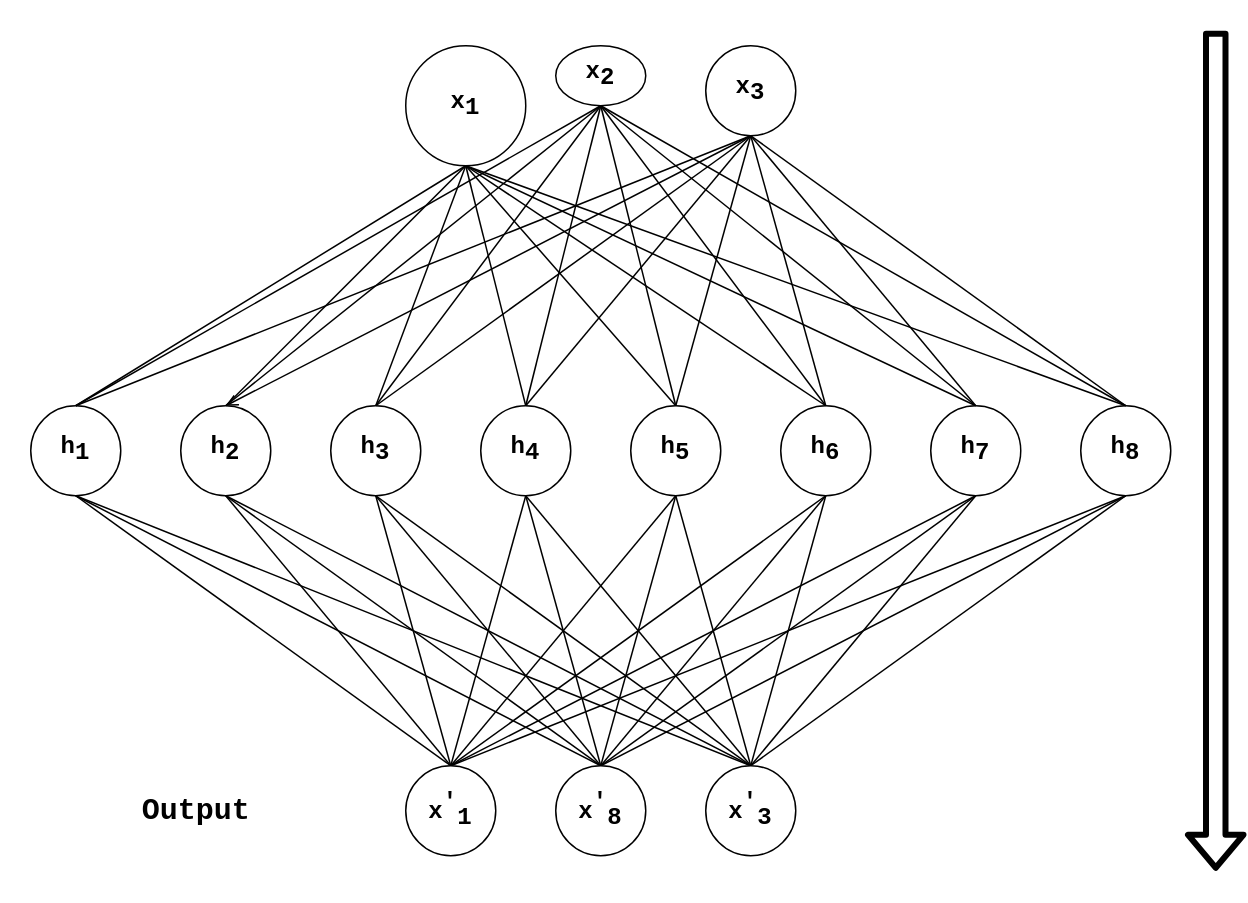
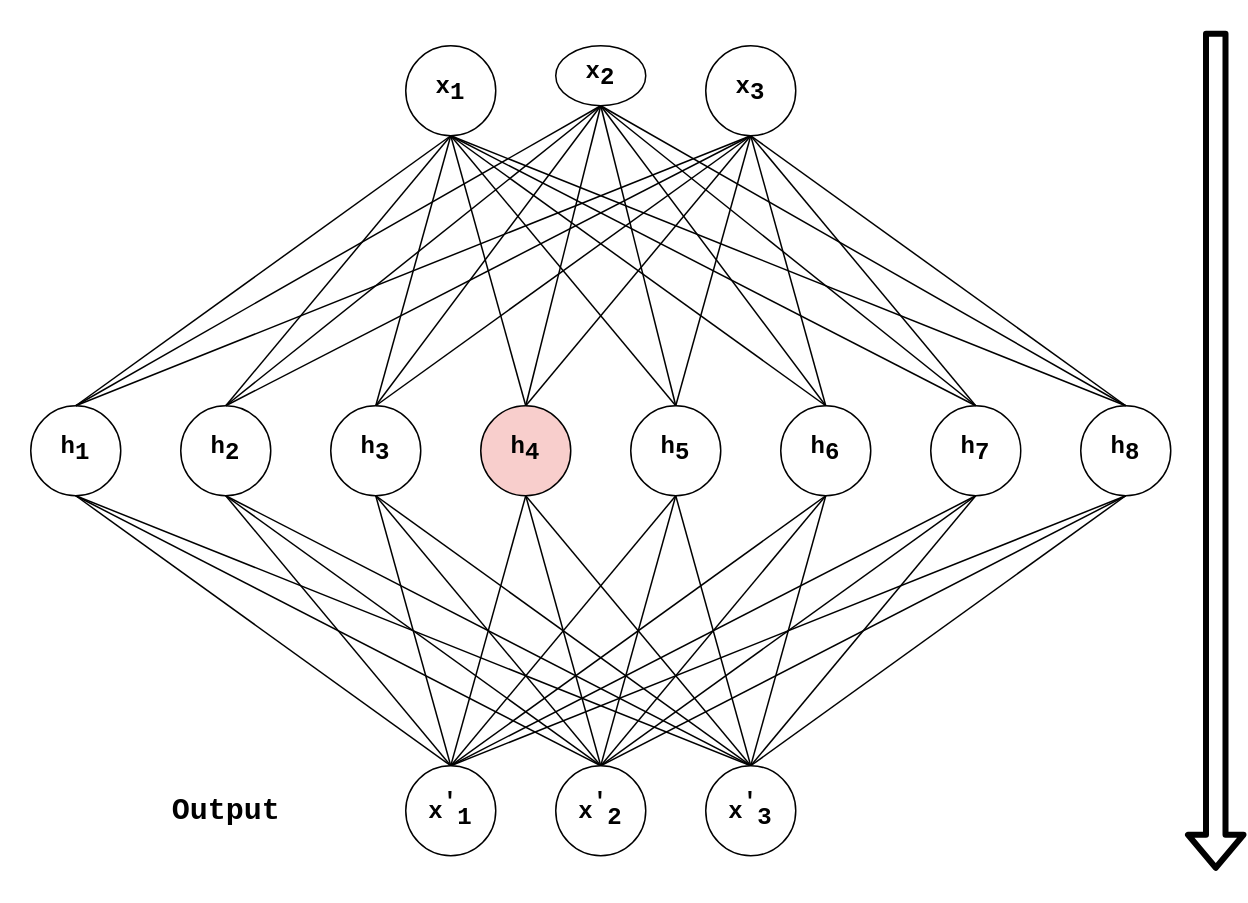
(466, 106) -> (451, 91)
(231, 403) -> (233, 402)
(526, 451) -> (526, 451)
(196, 811) -> (226, 811)
(601, 811) -> (601, 811)
